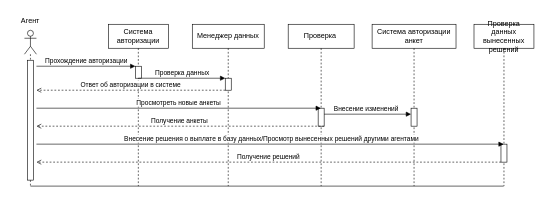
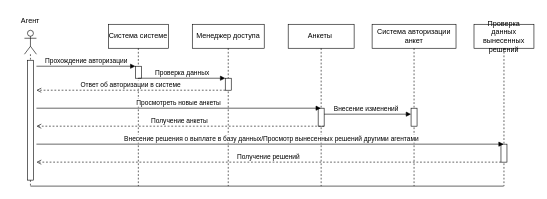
(138, 36) -> (138, 36)
(228, 36) -> (228, 36)
(321, 36) -> (321, 36)
